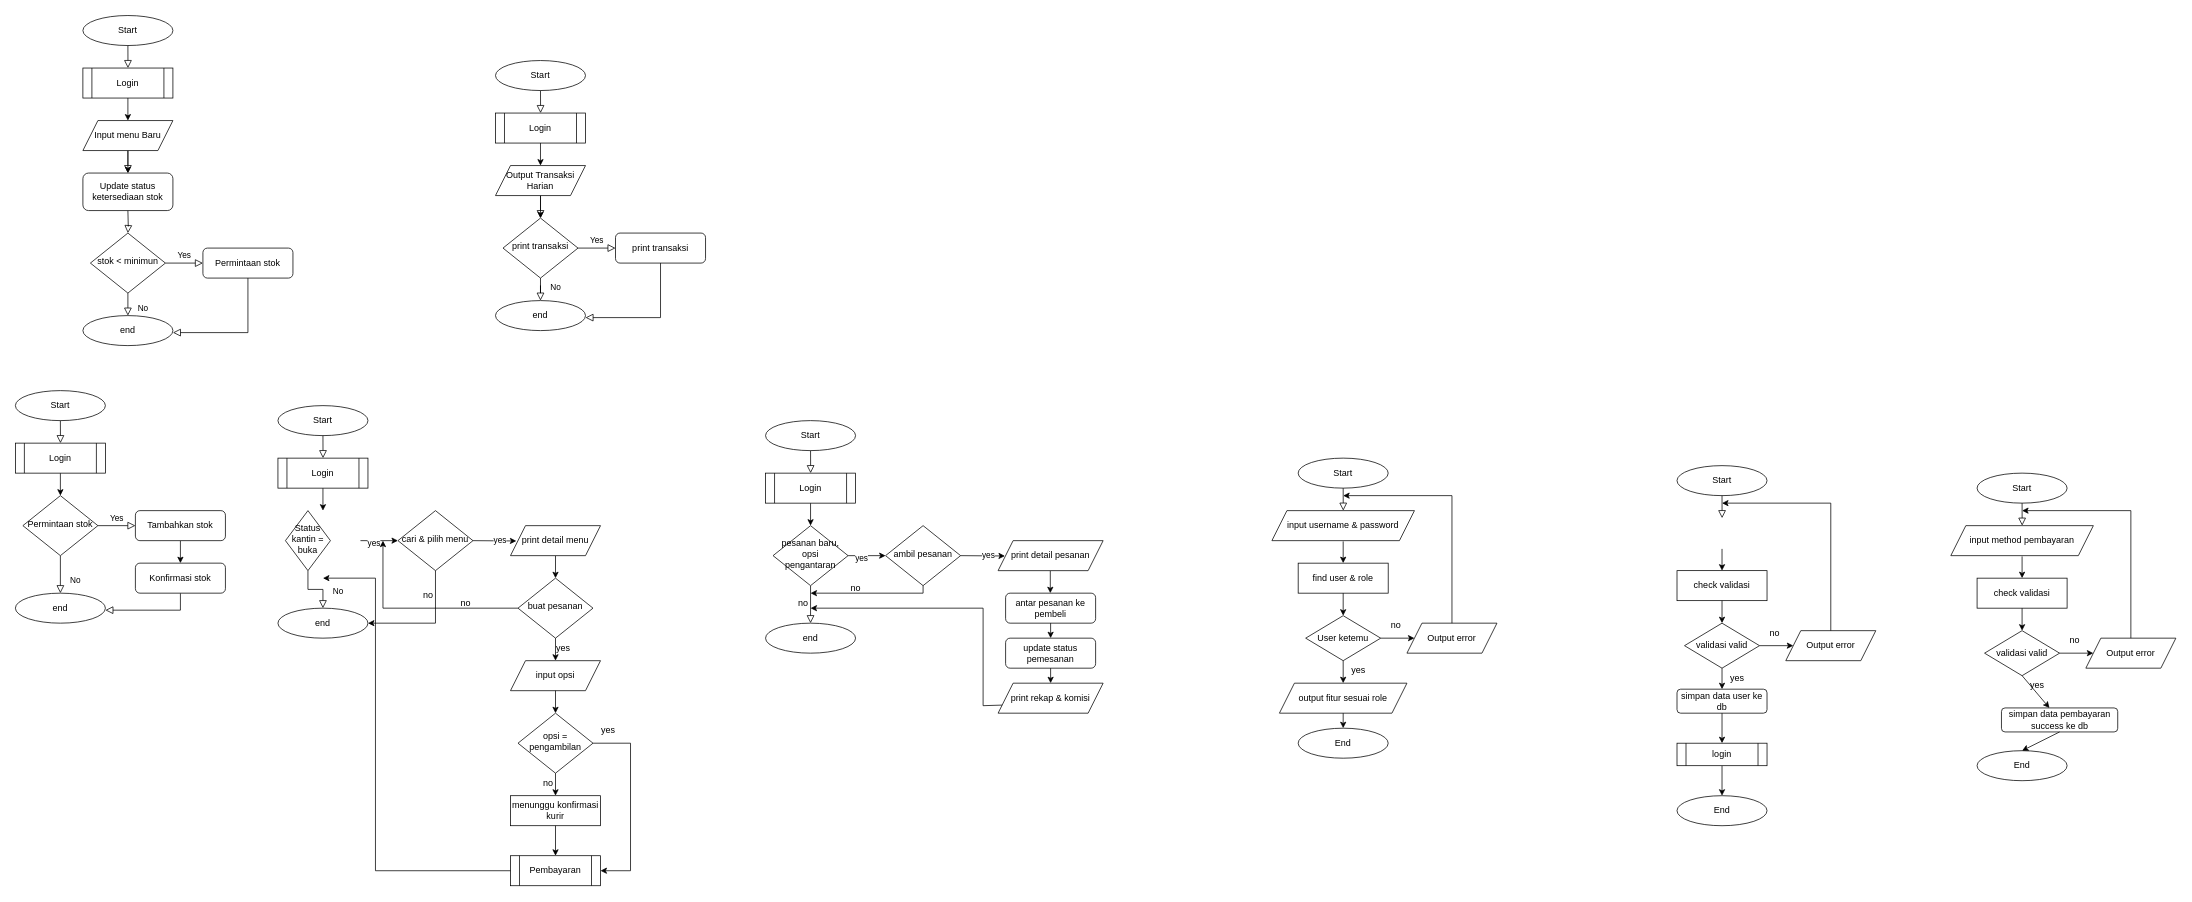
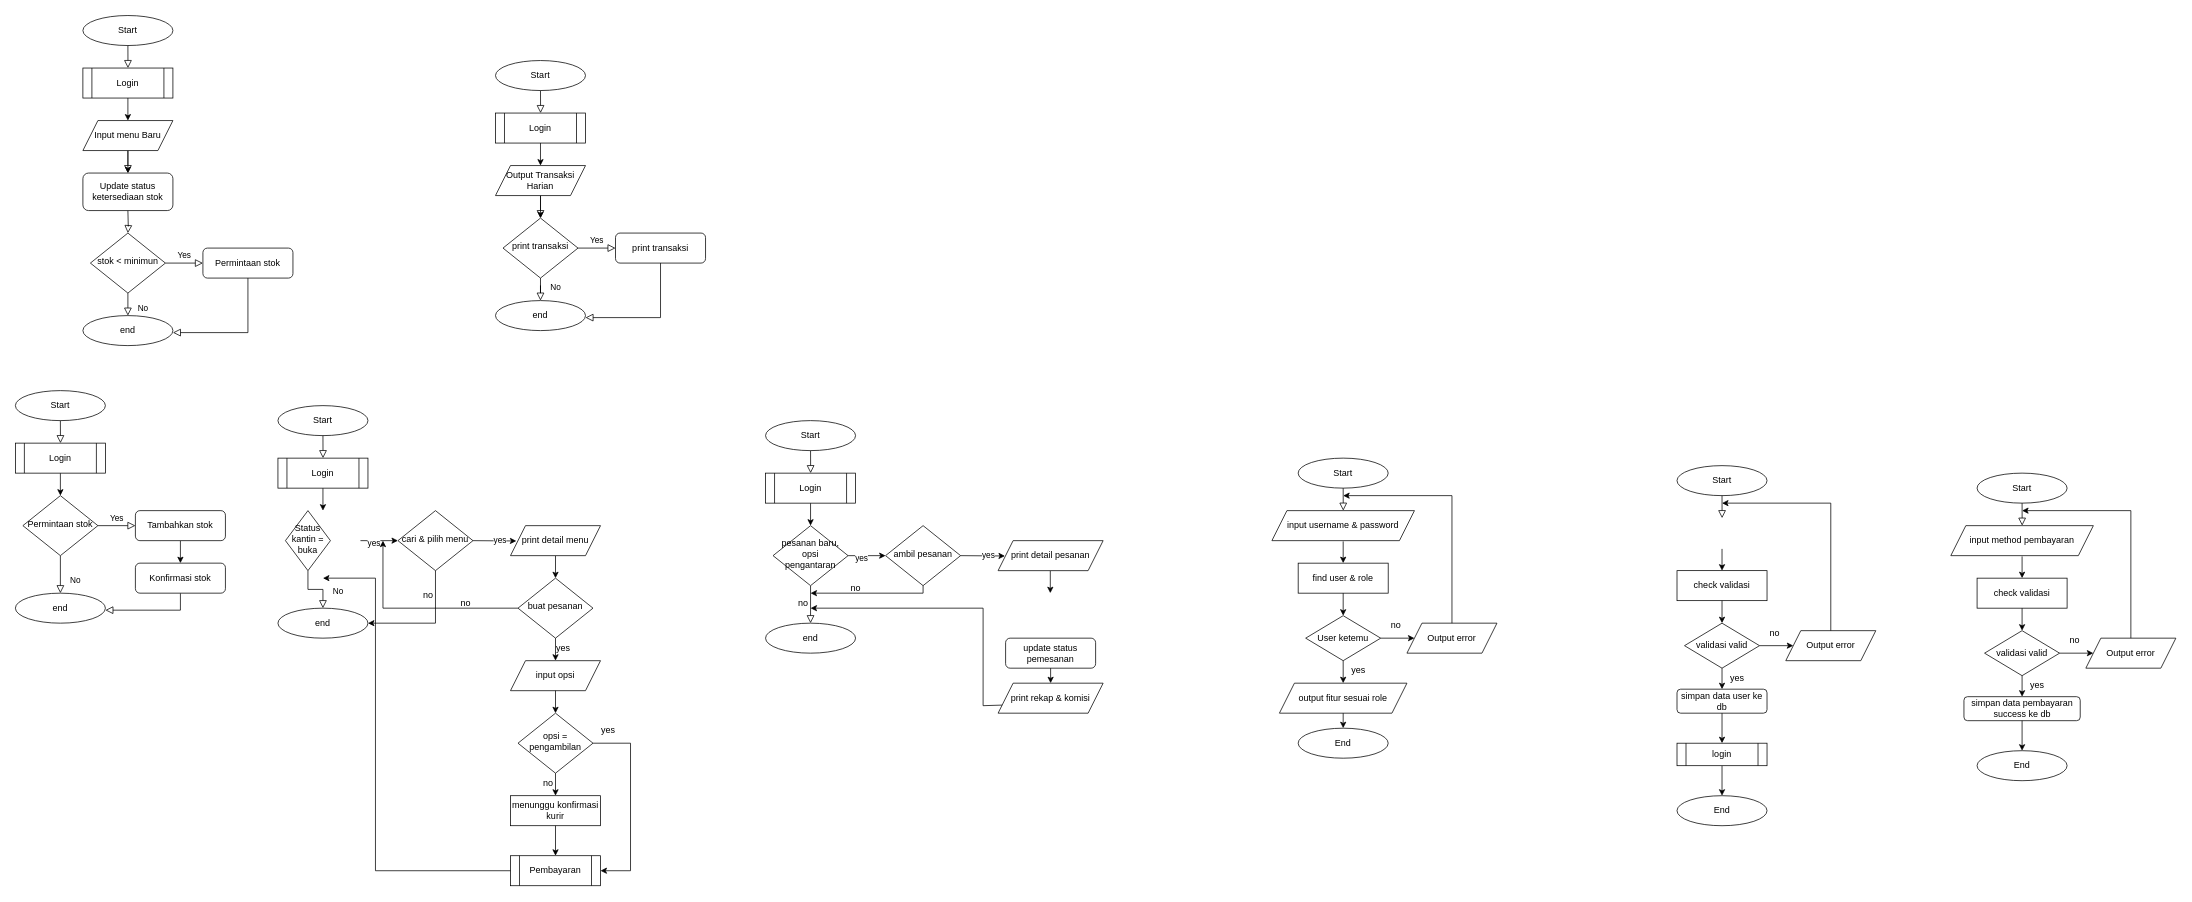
(1050, 608) -> none
(1050, 628) -> none
(2059, 720) -> (2022, 708)
